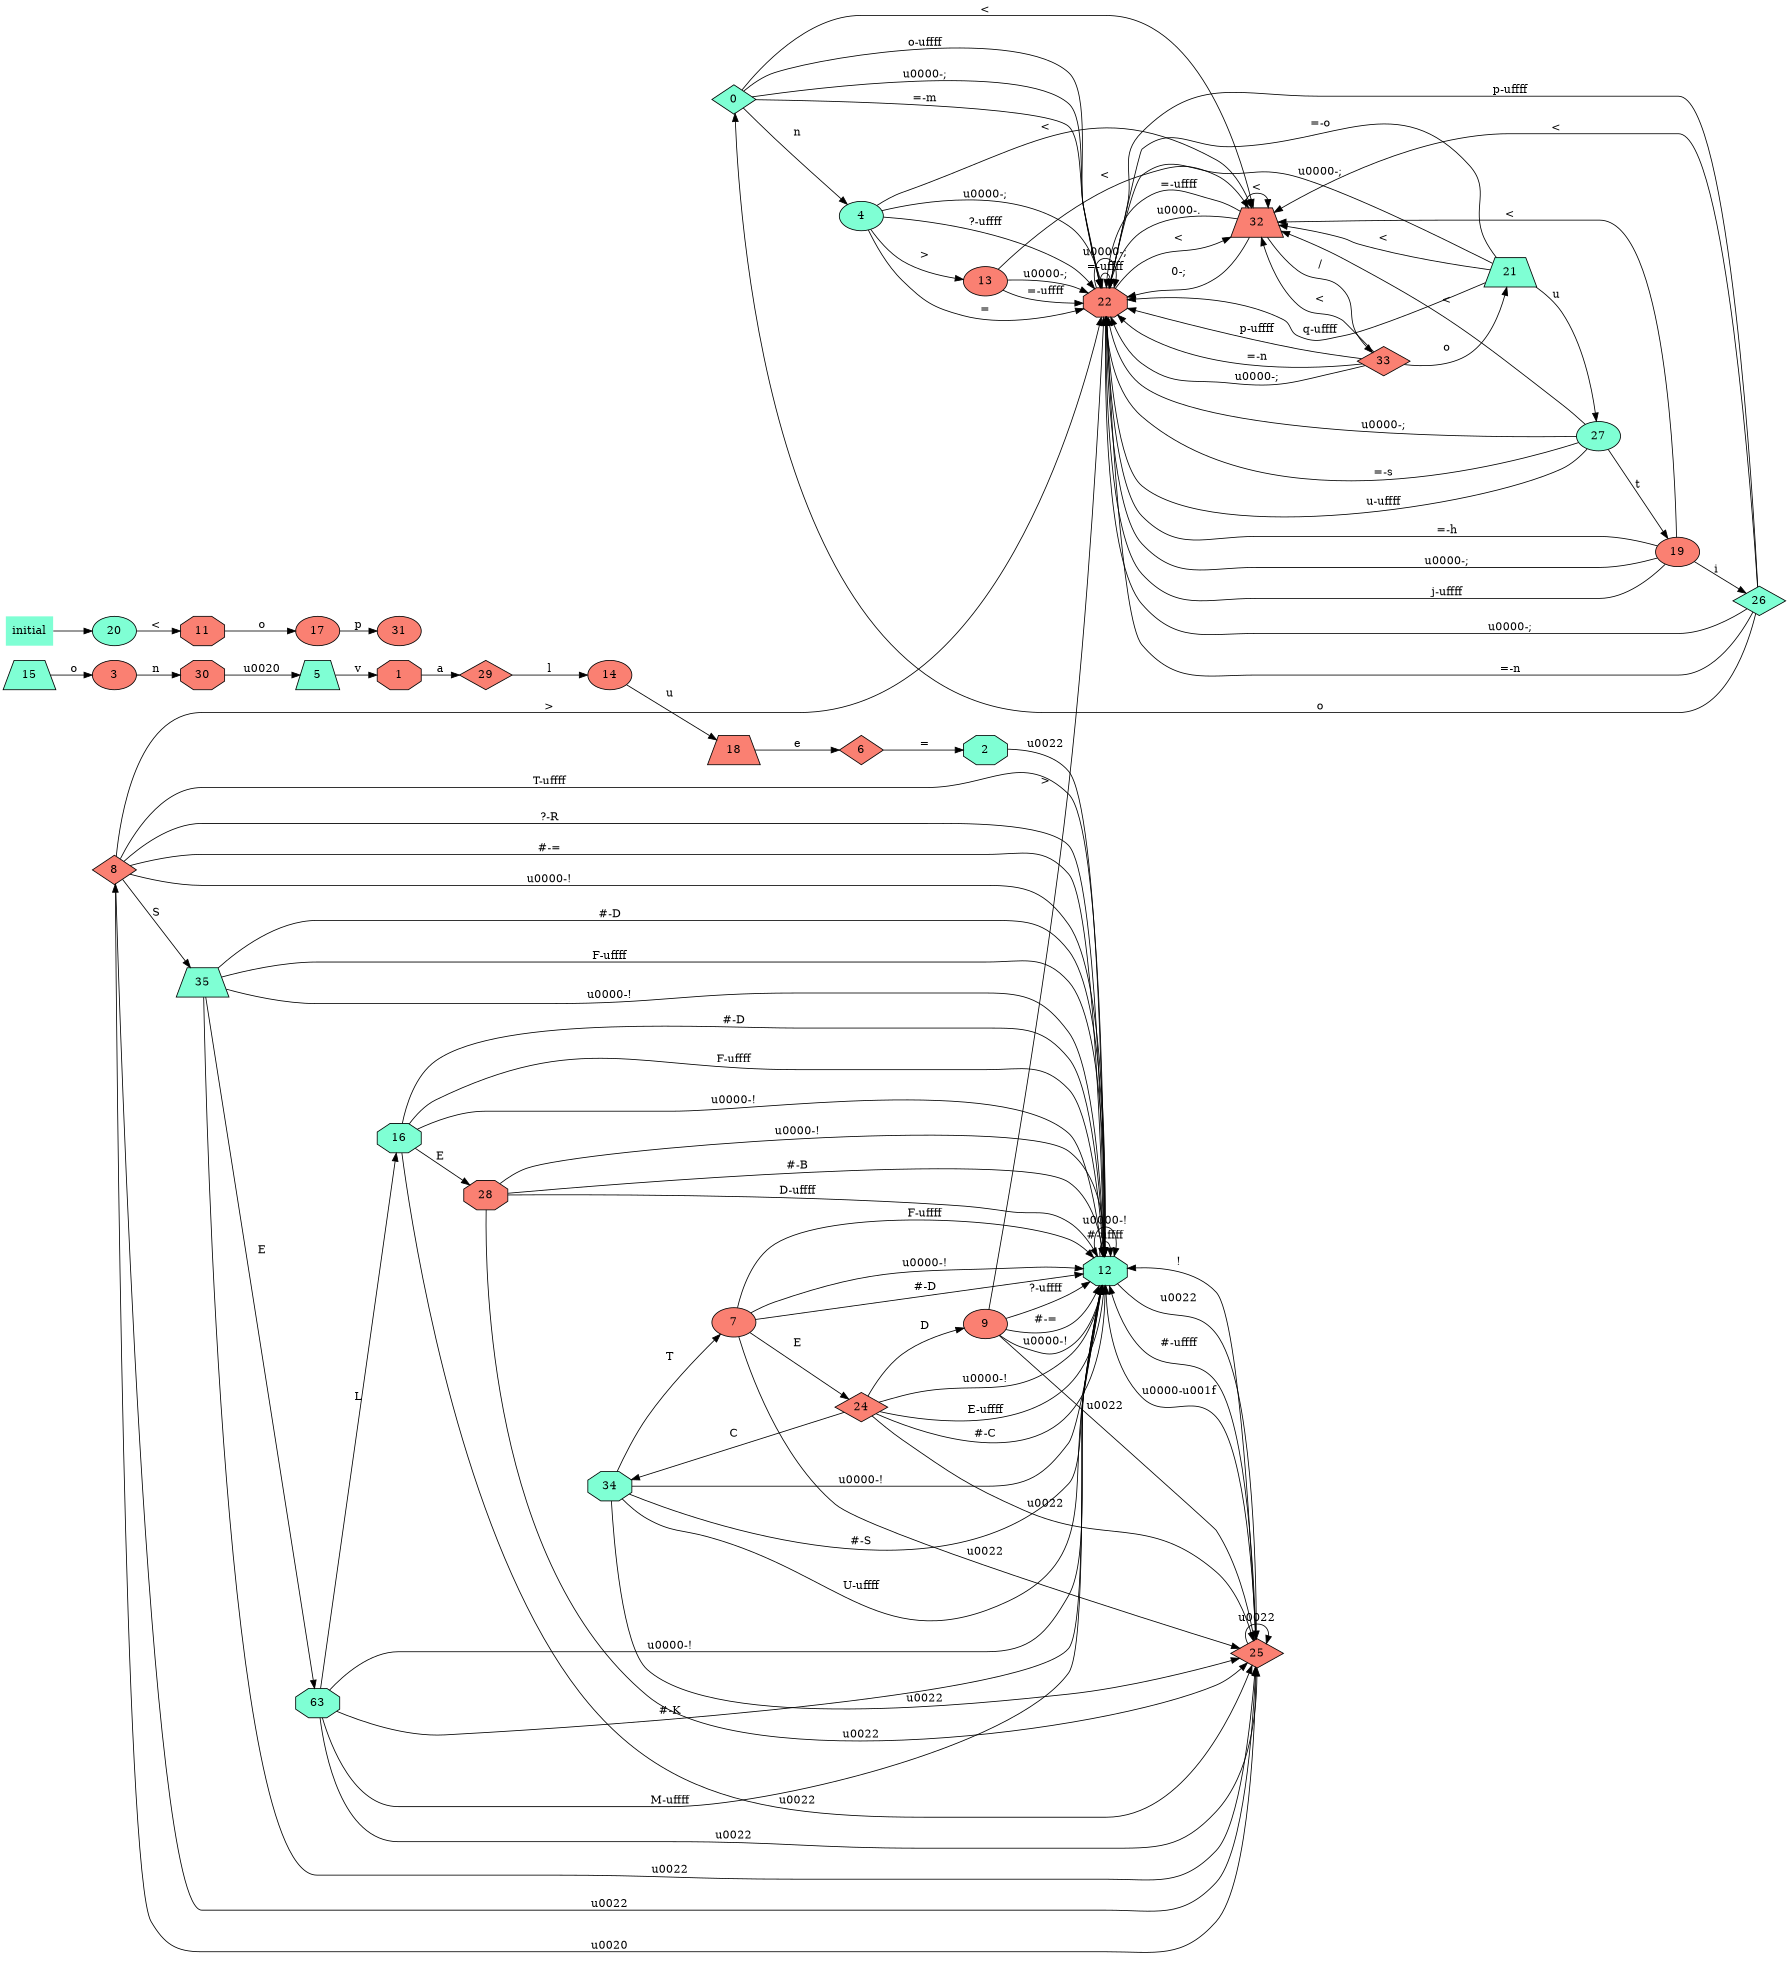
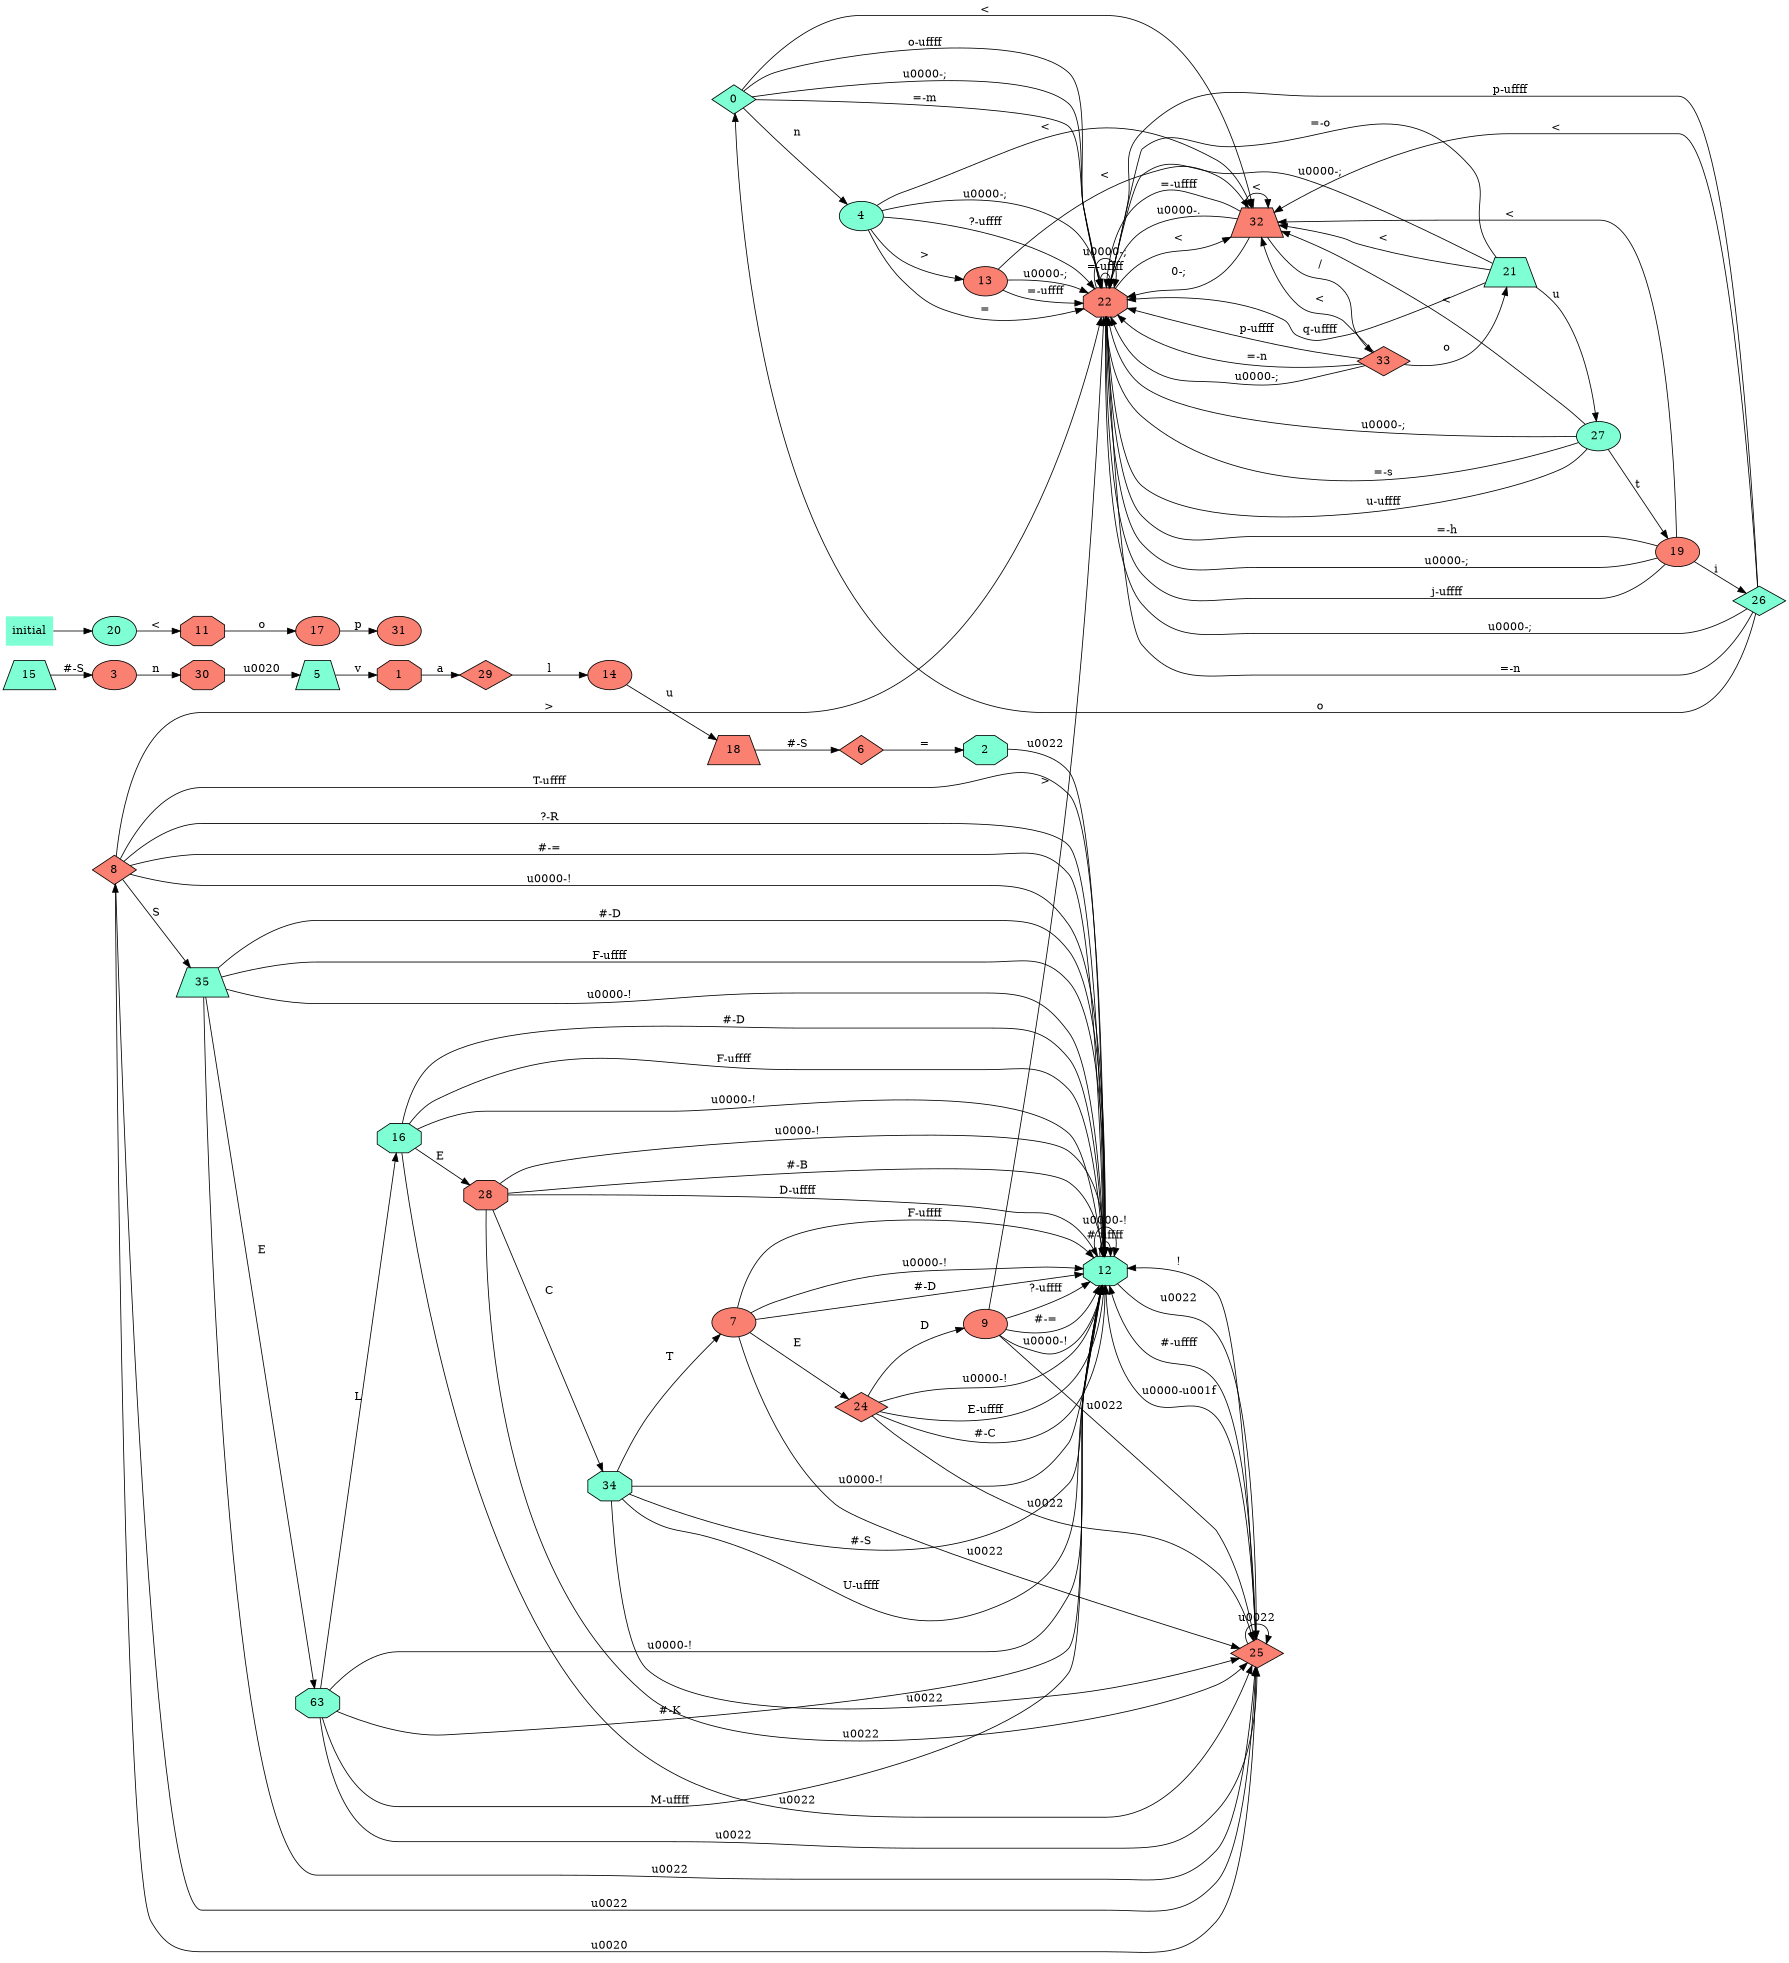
(74, 669) -> (74, 669)
(798, 744) -> (798, 744)
(742, 1445) -> (546, 1337)
